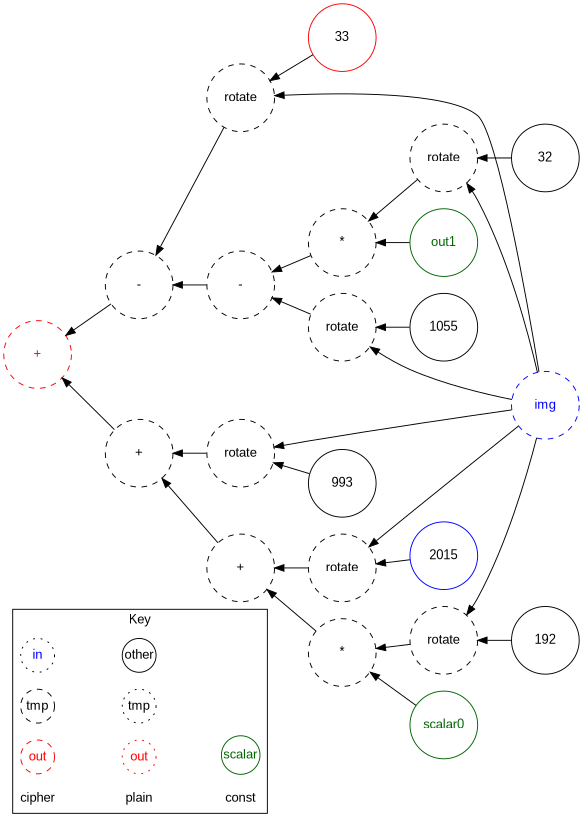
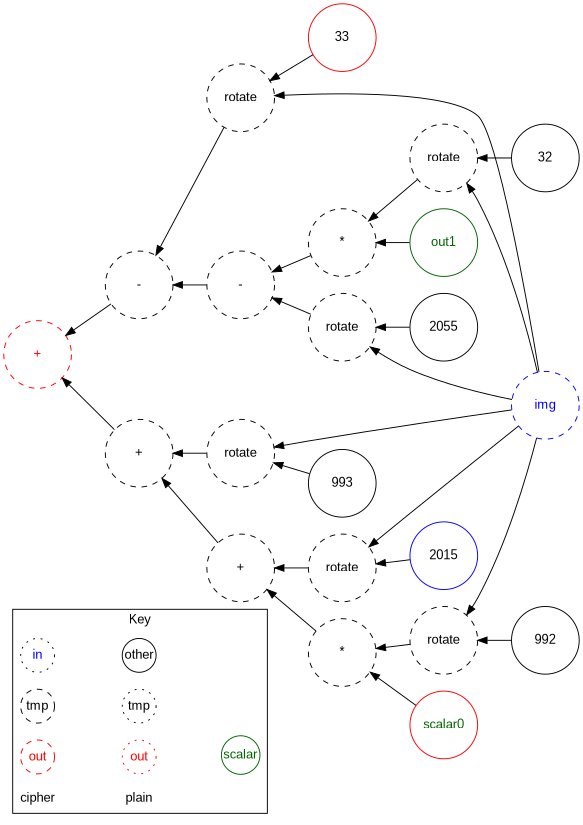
(444, 327) -> (444, 327)
(545, 640) -> (545, 640)
(444, 725) -> (444, 725)
(241, 798) -> none
